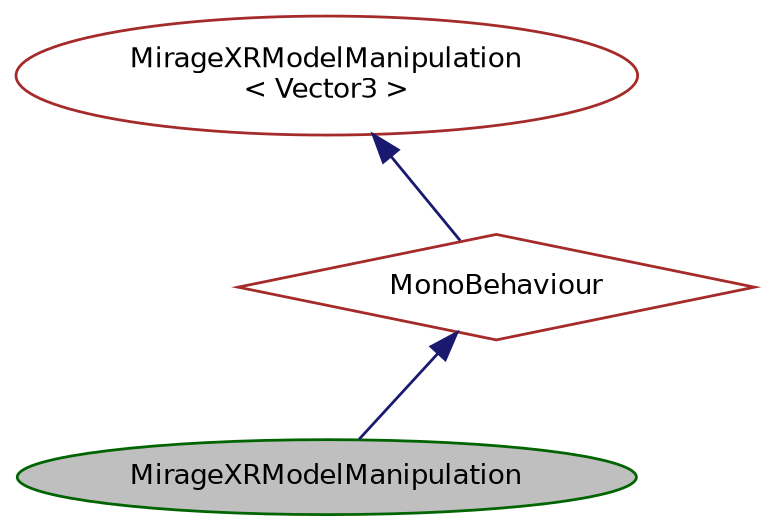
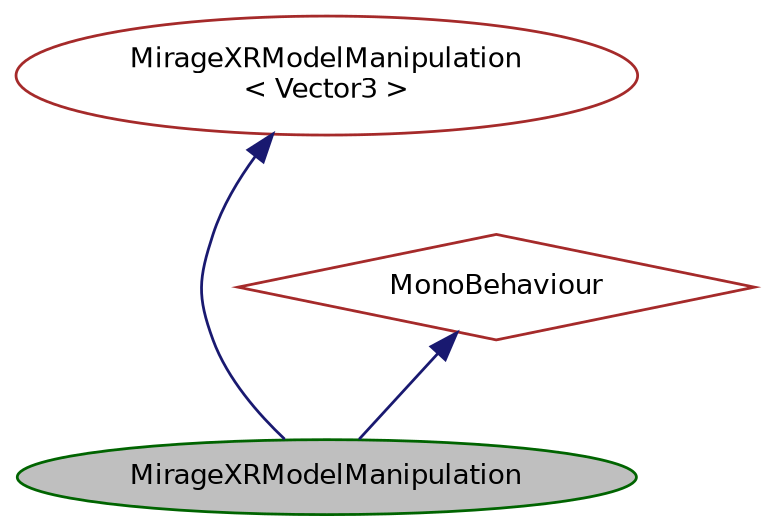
(426, 199) -> (203, 304)
